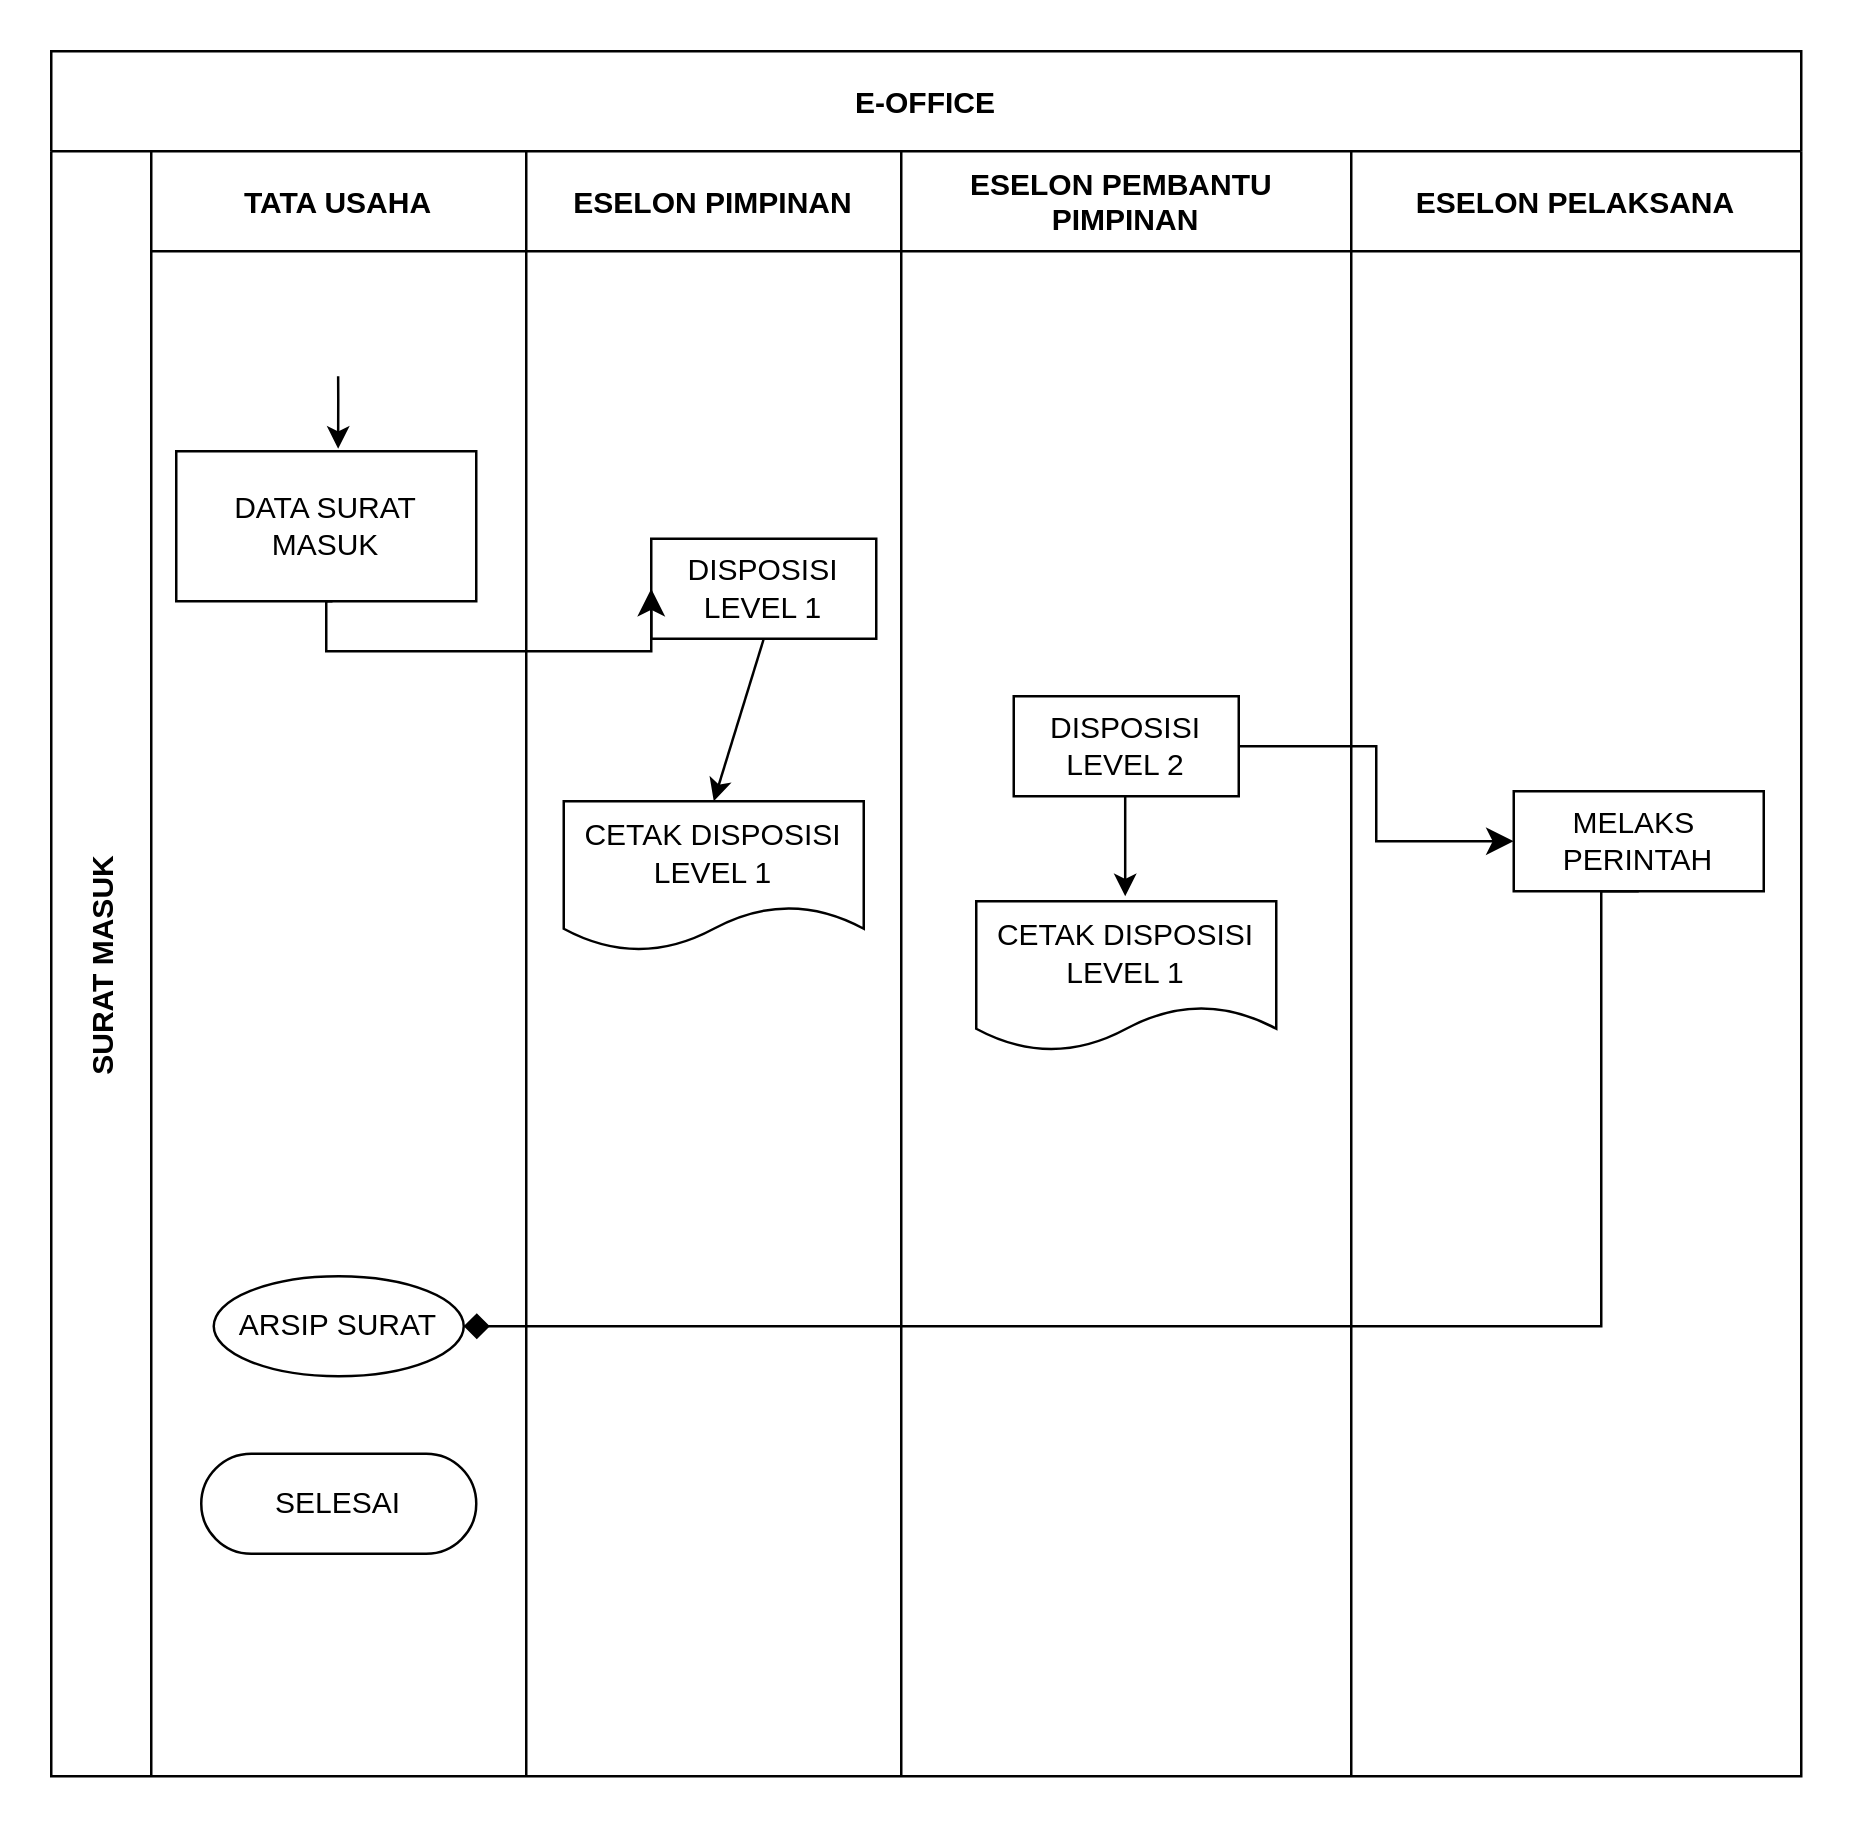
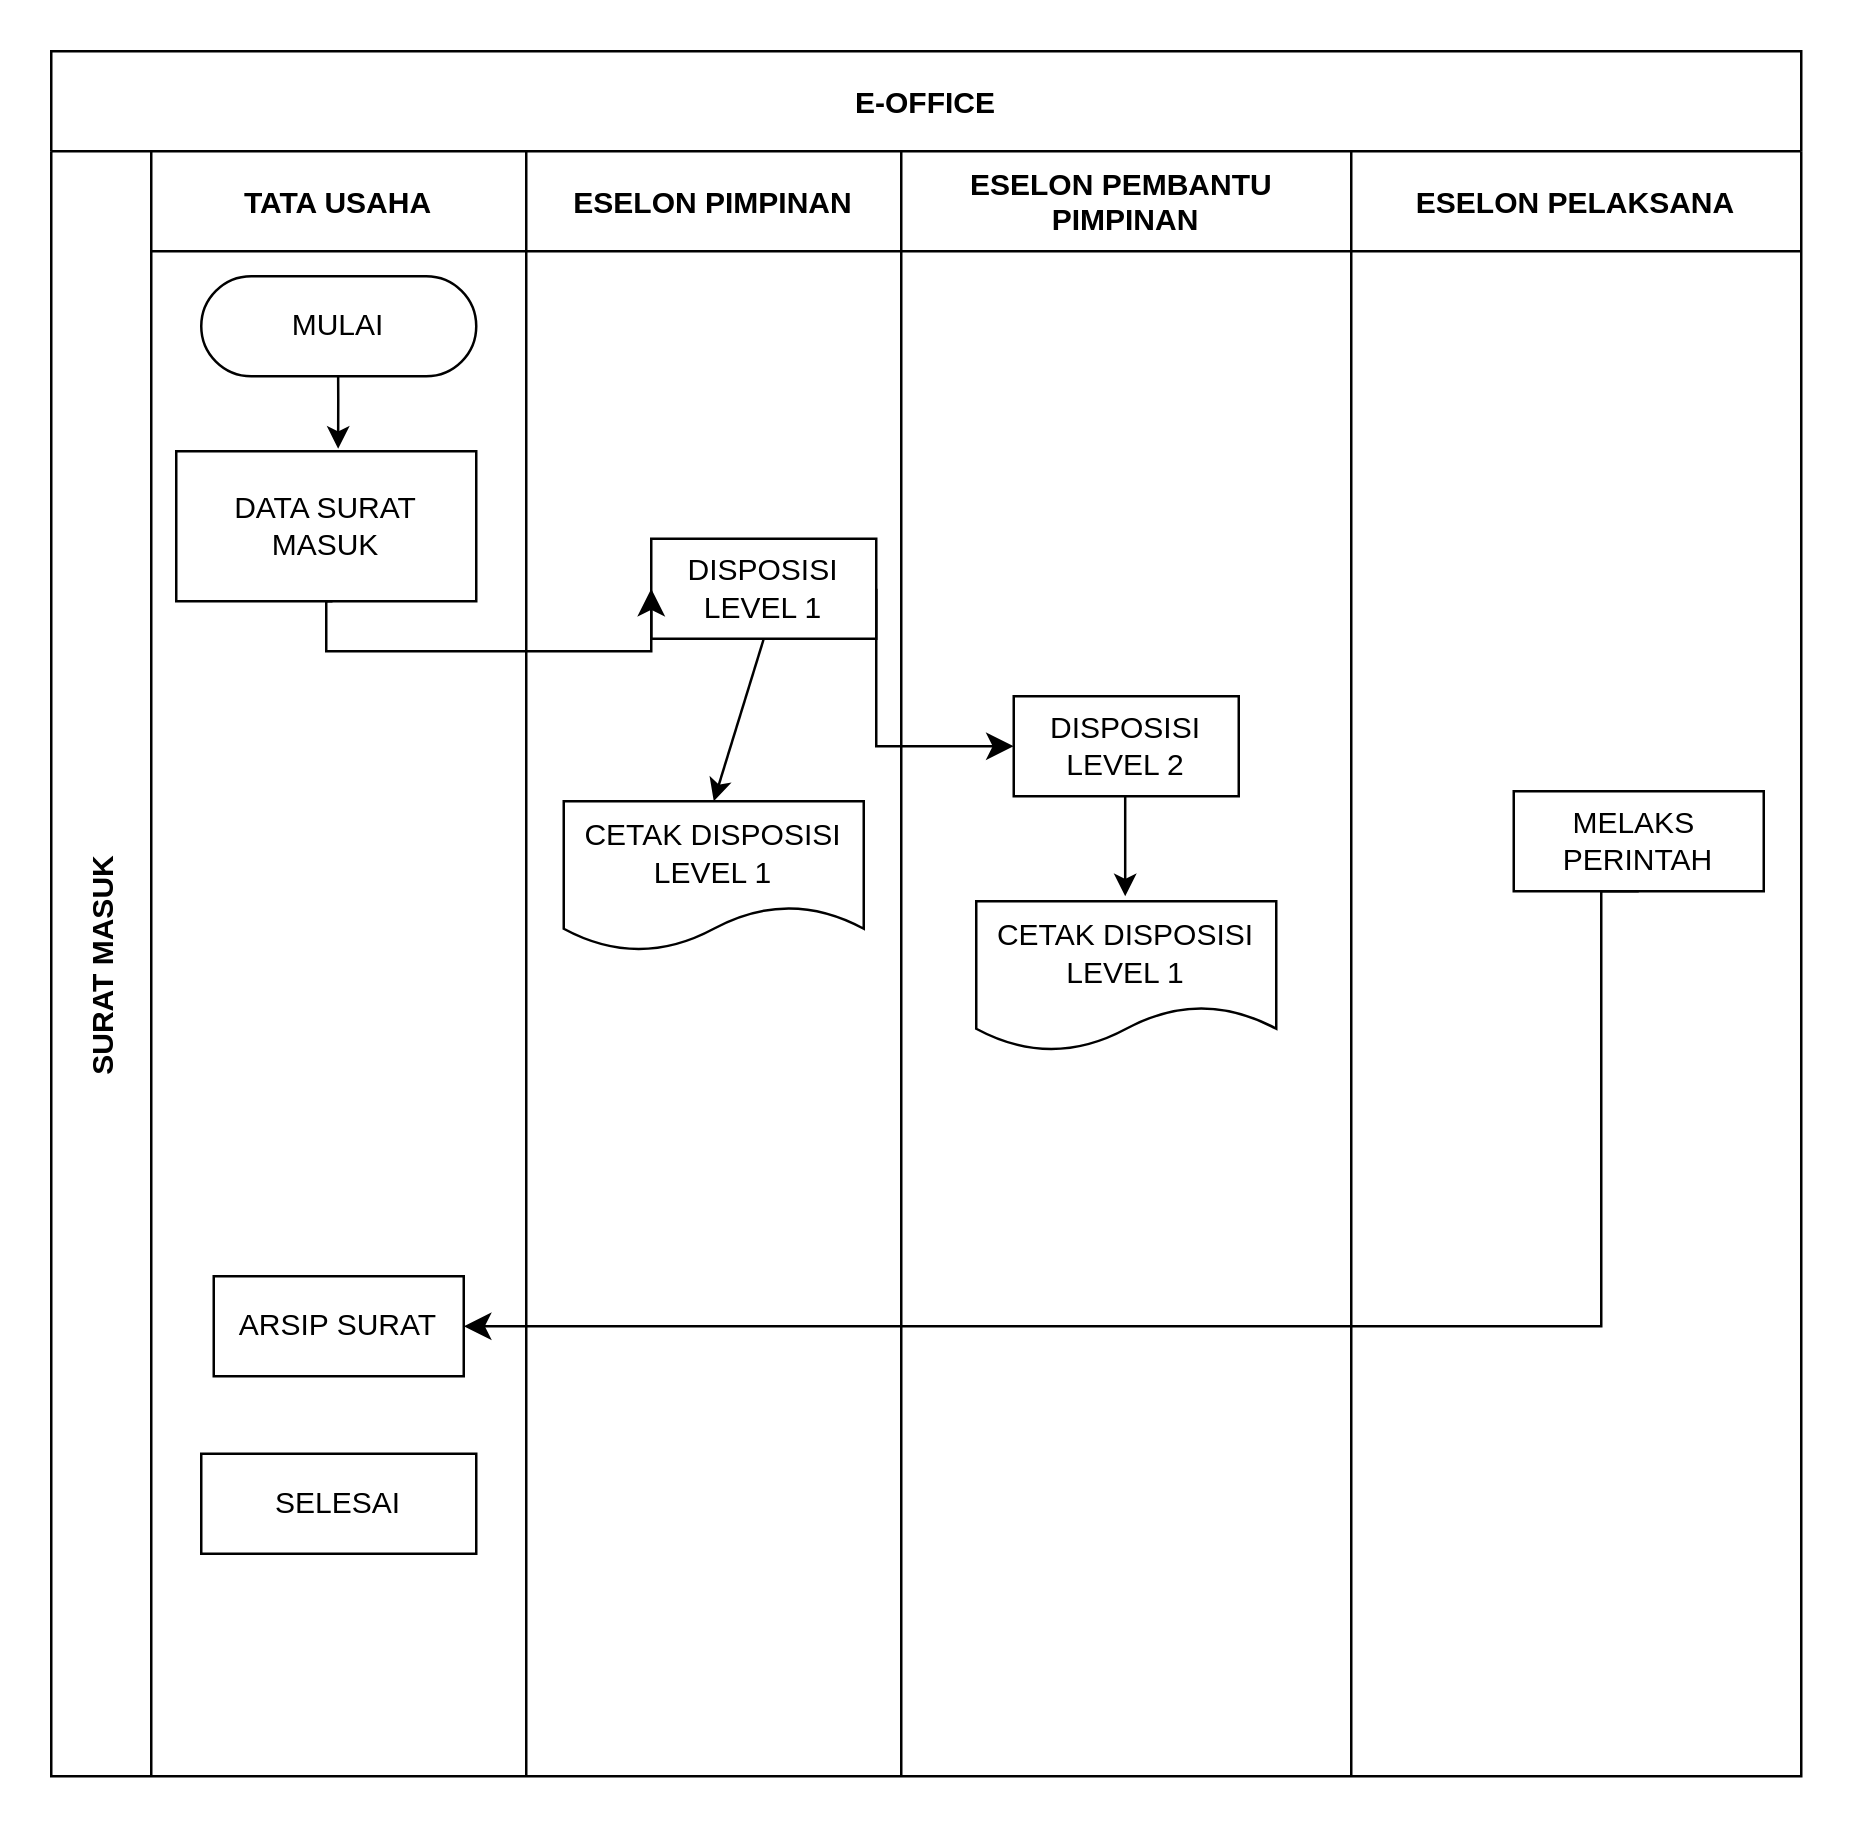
none -> (339, 326)
none -> (880, 746)
(1376, 783) -> none
(339, 1326) -> (339, 1326)
(489, 1326) -> (487, 1326)
(339, 1504) -> (339, 1504)
